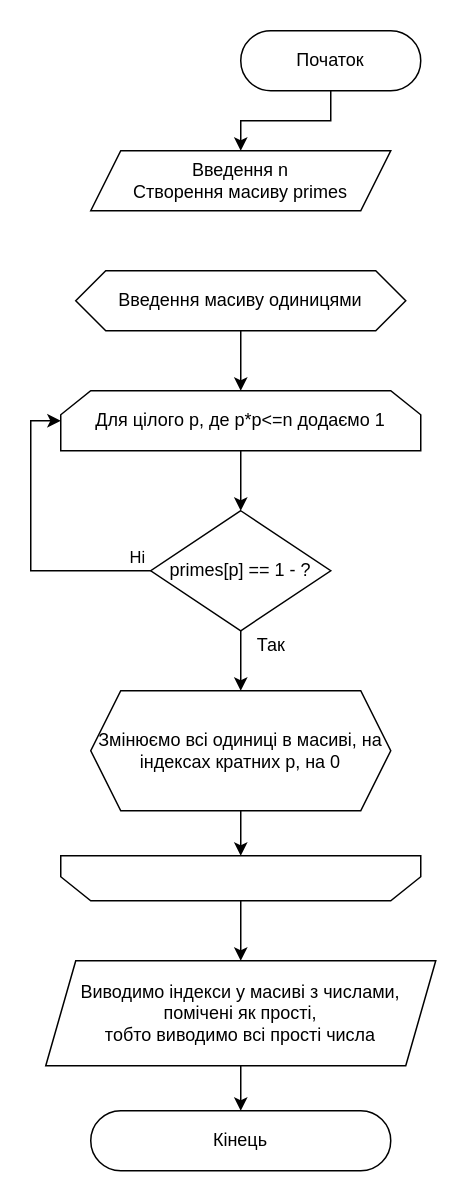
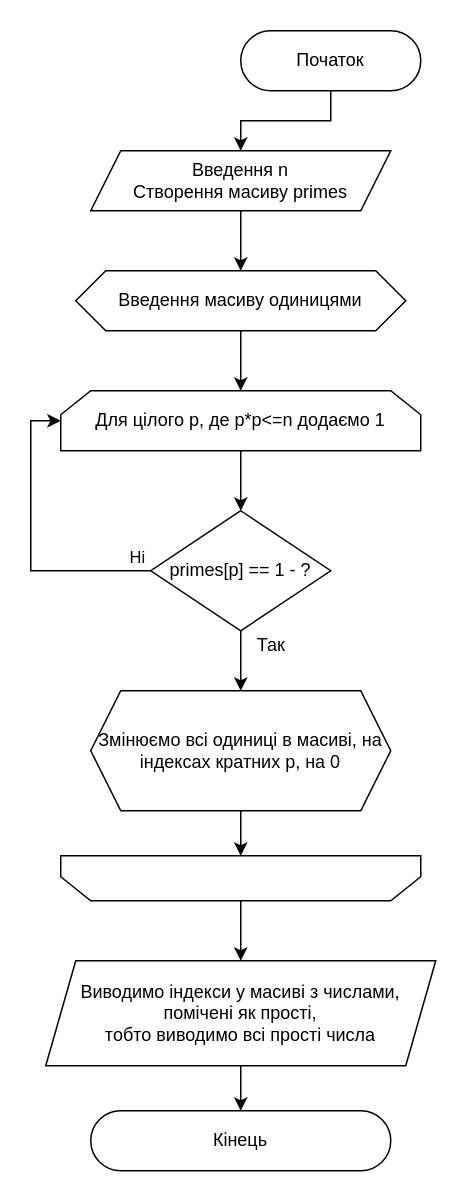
none -> (241, 236)
